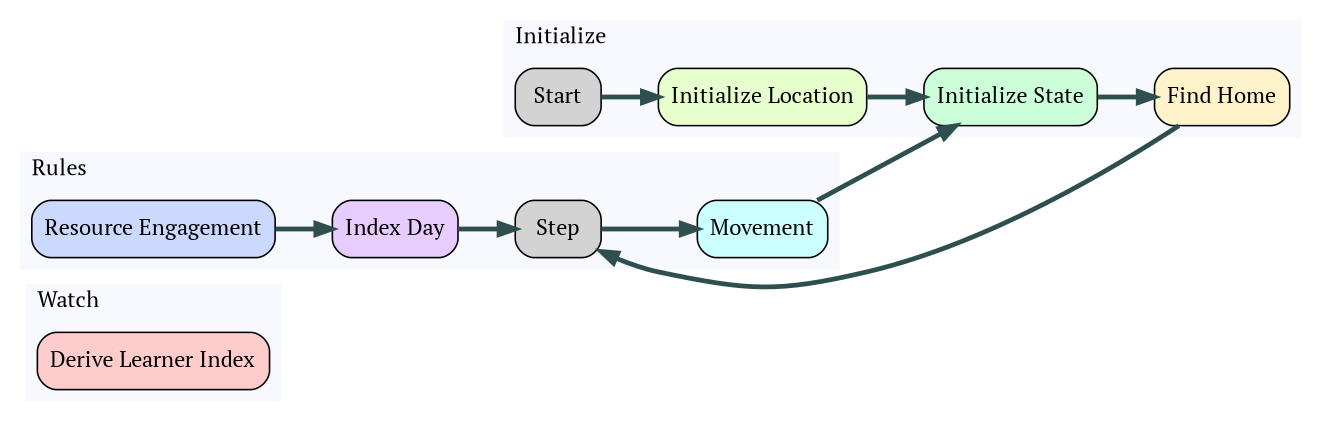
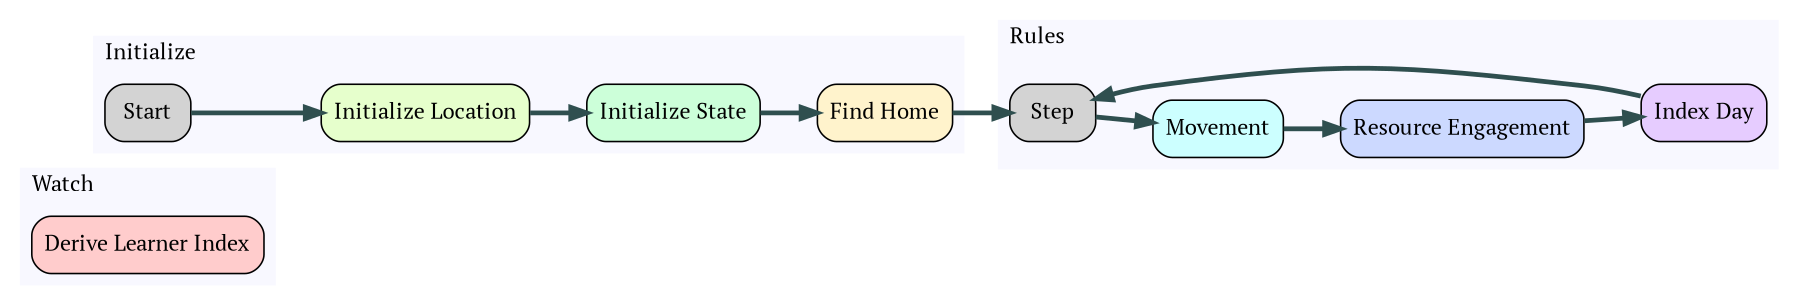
(879, 167) -> (1304, 129)
